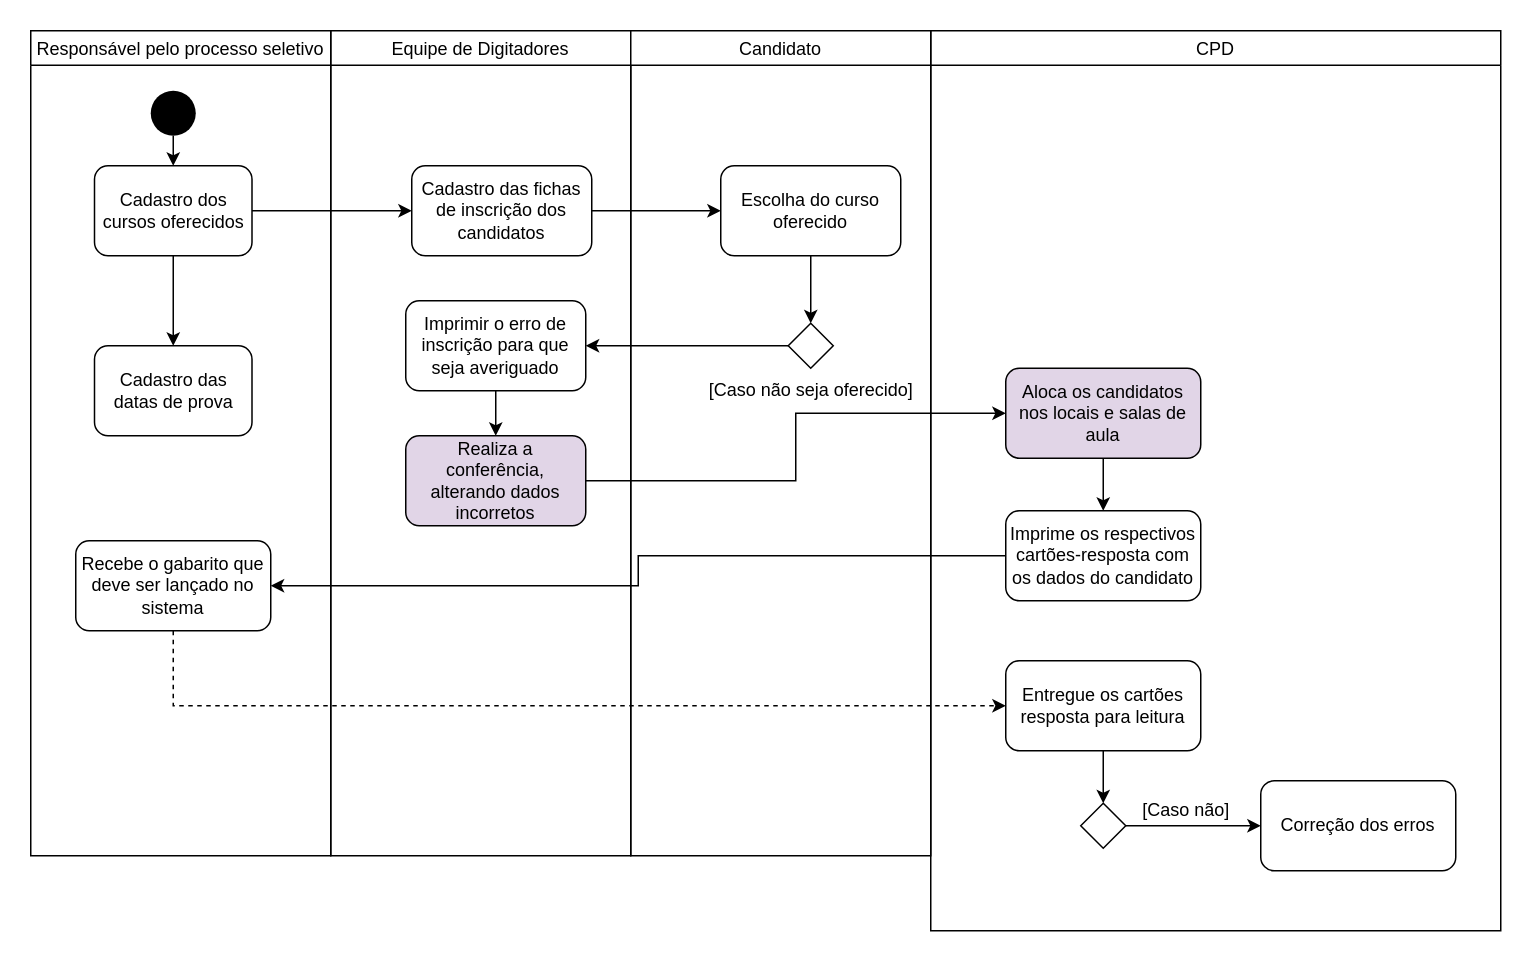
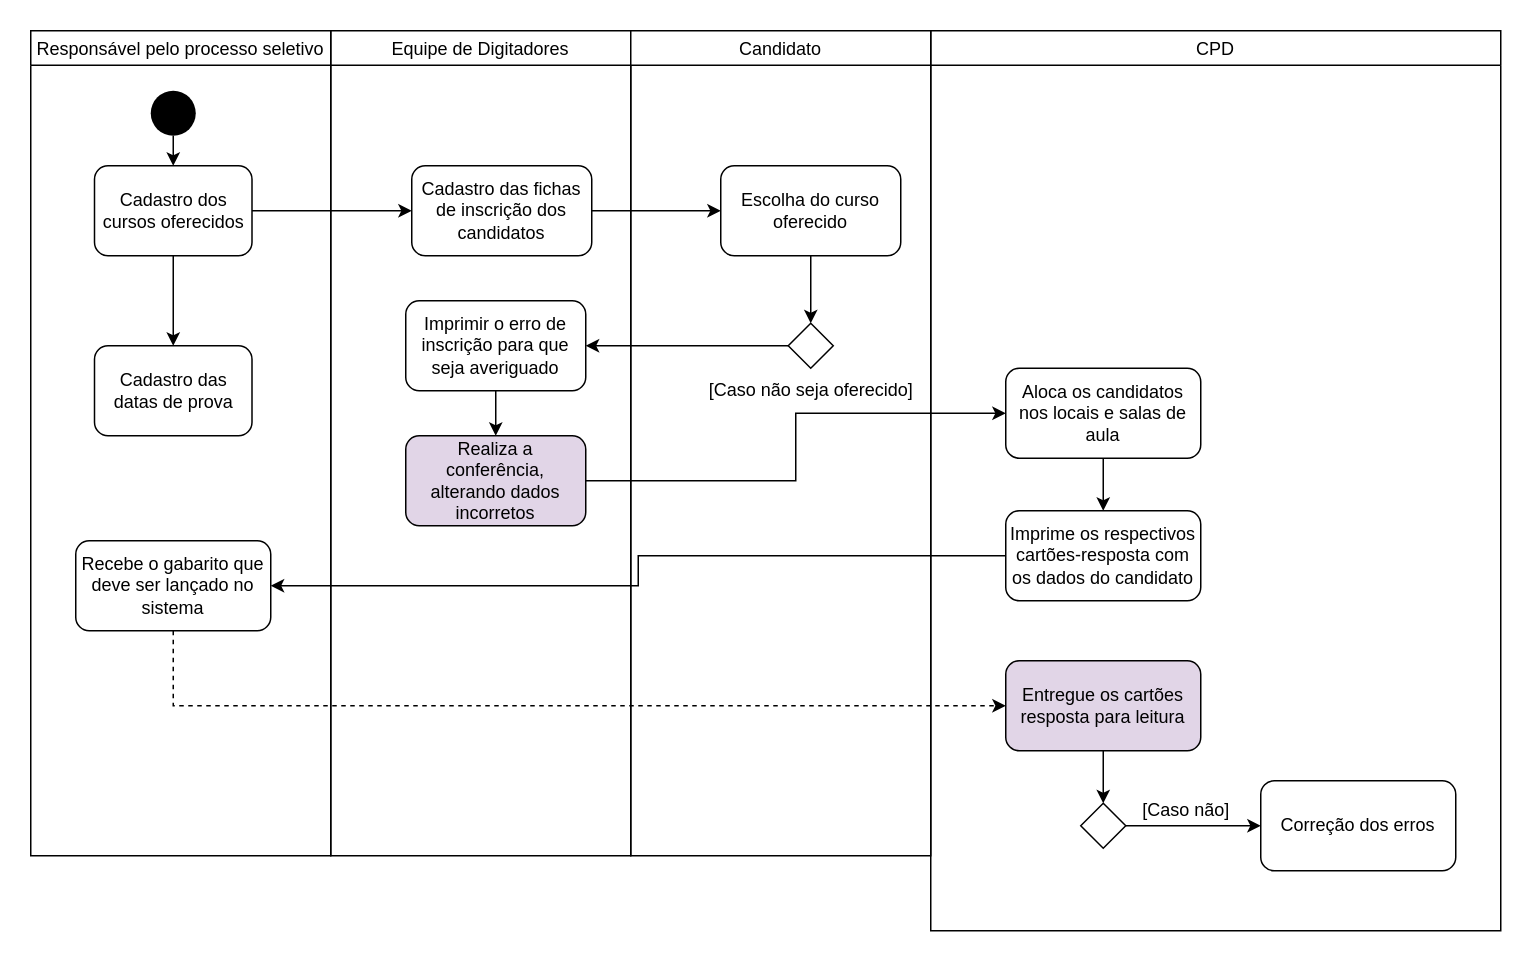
(1103, 413) -> (1103, 413)
(1103, 706) -> (1103, 706)
